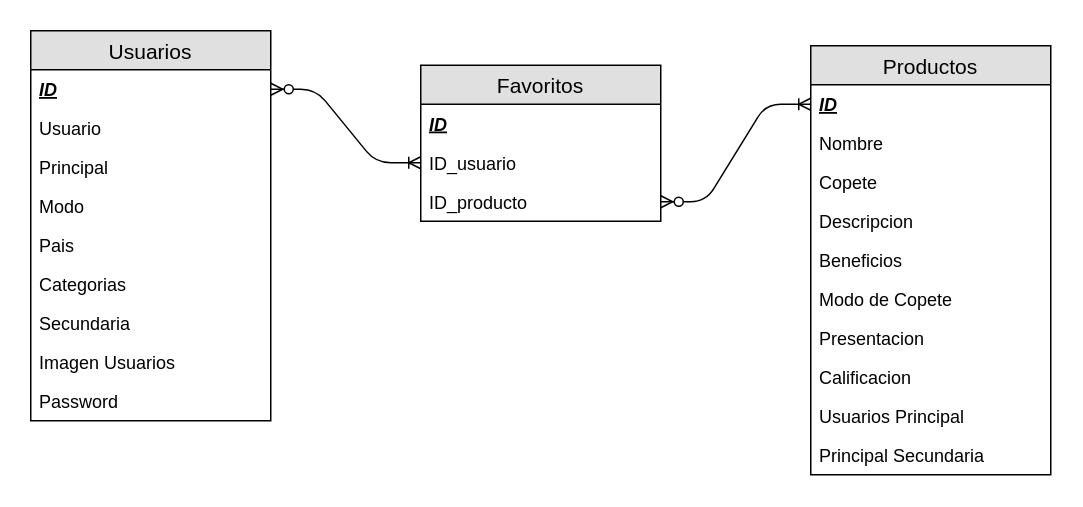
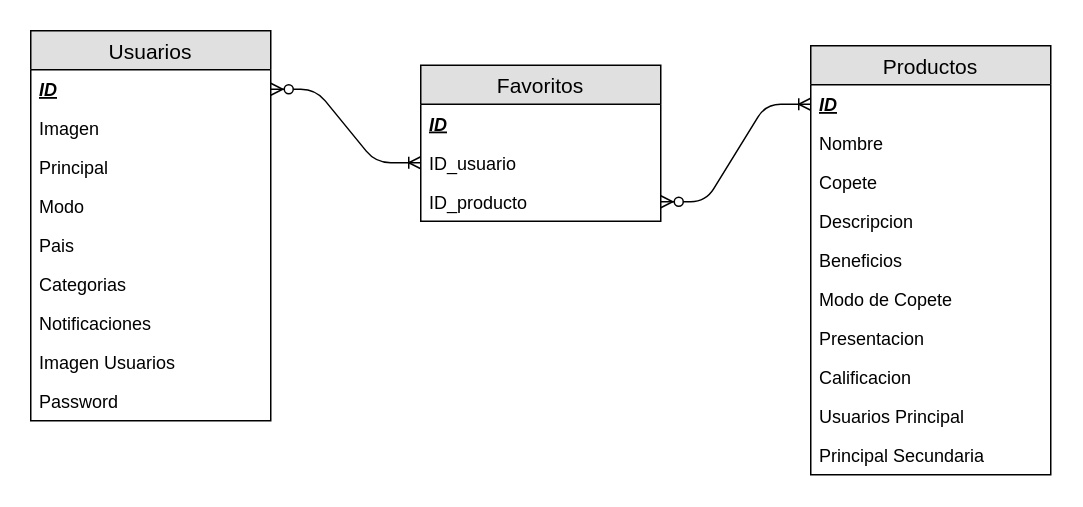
(72, 129) -> (69, 129)
(87, 324) -> (103, 324)
